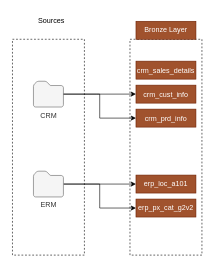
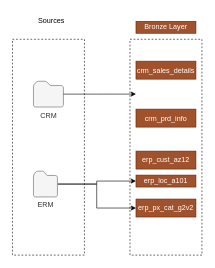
(166, 30) -> (166, 27)
(166, 94) -> none
(100, 117) -> none
none -> (166, 160)
(48, 184) -> (45, 184)
(166, 184) -> (166, 181)
